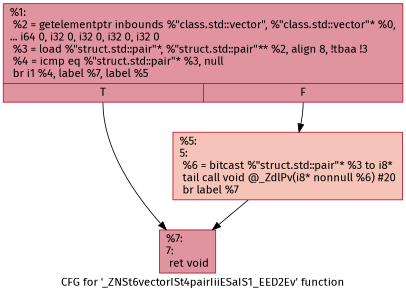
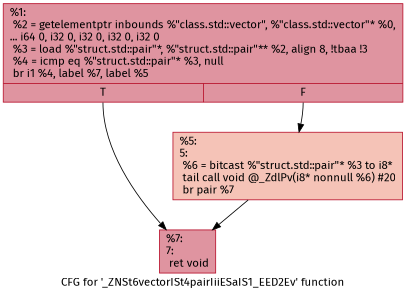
(209, 190) -> (207, 190)
